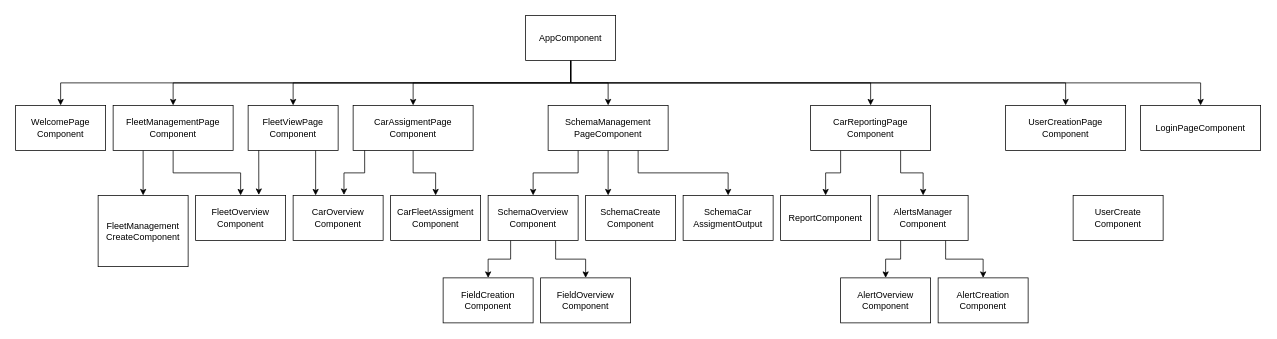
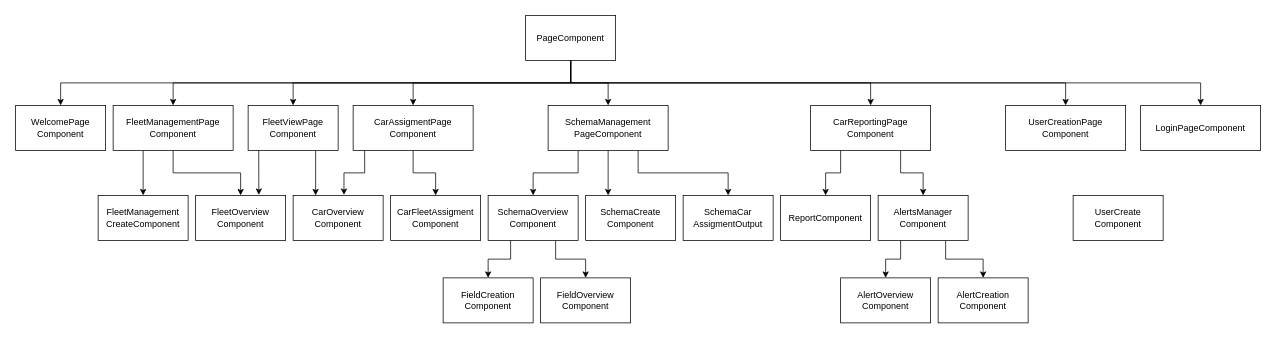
(570, 38) -> (570, 38)
(143, 231) -> (143, 218)
